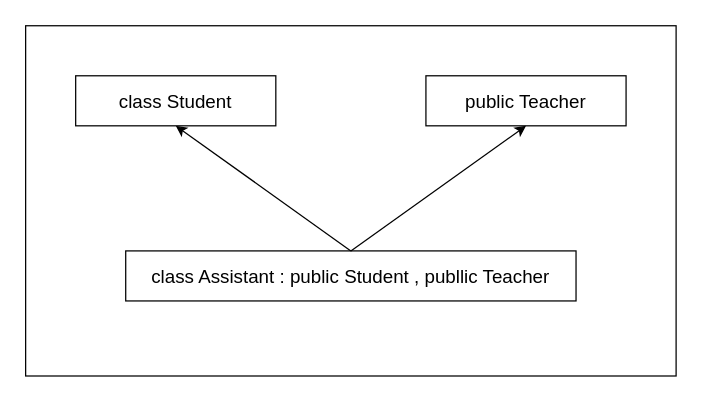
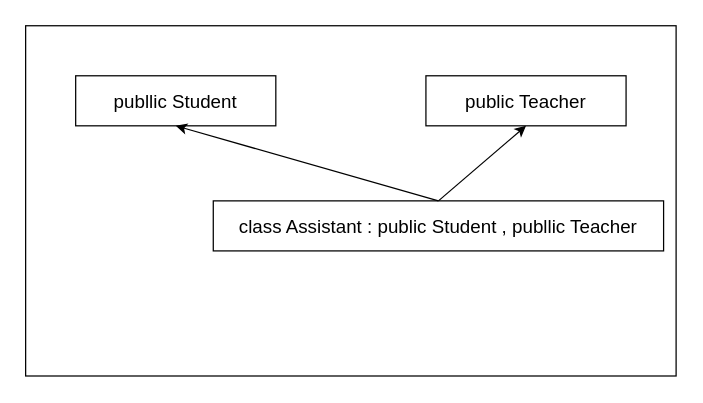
(176, 101) -> (176, 101)
(351, 276) -> (438, 226)
